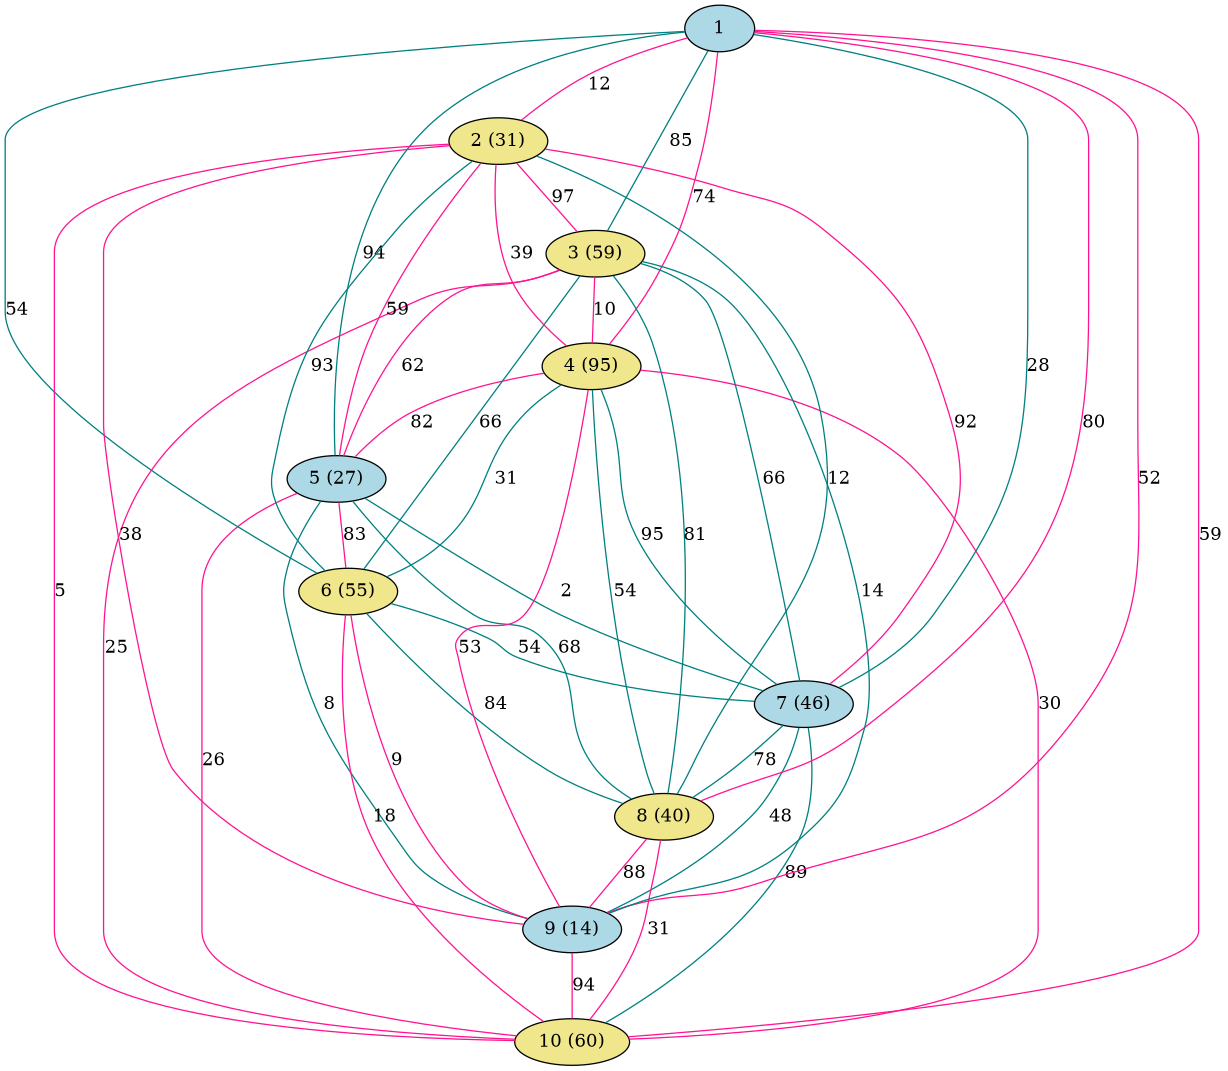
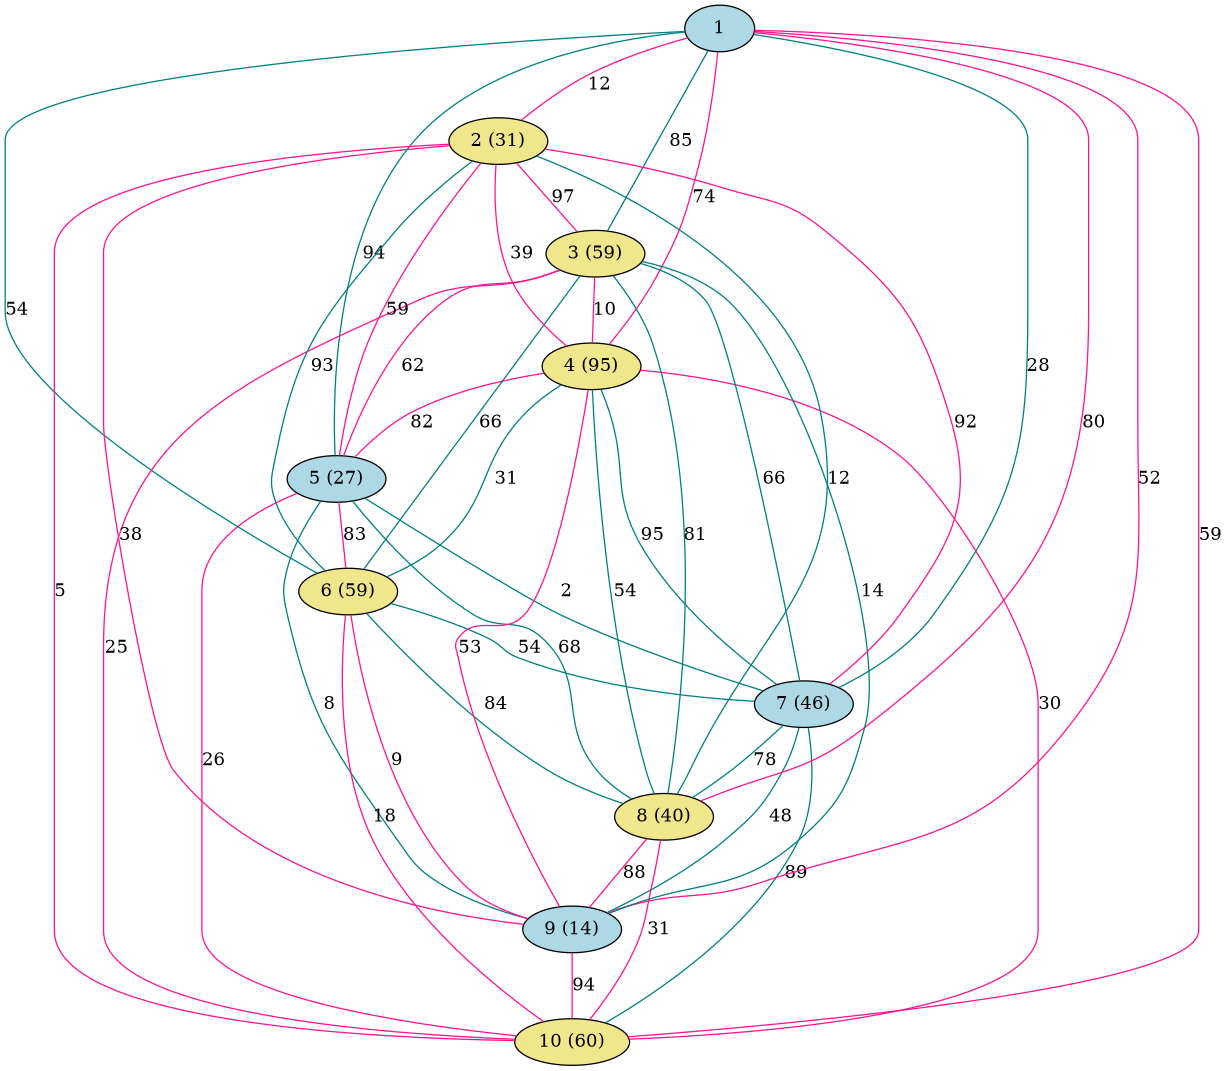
(348, 592) -> (348, 592)
